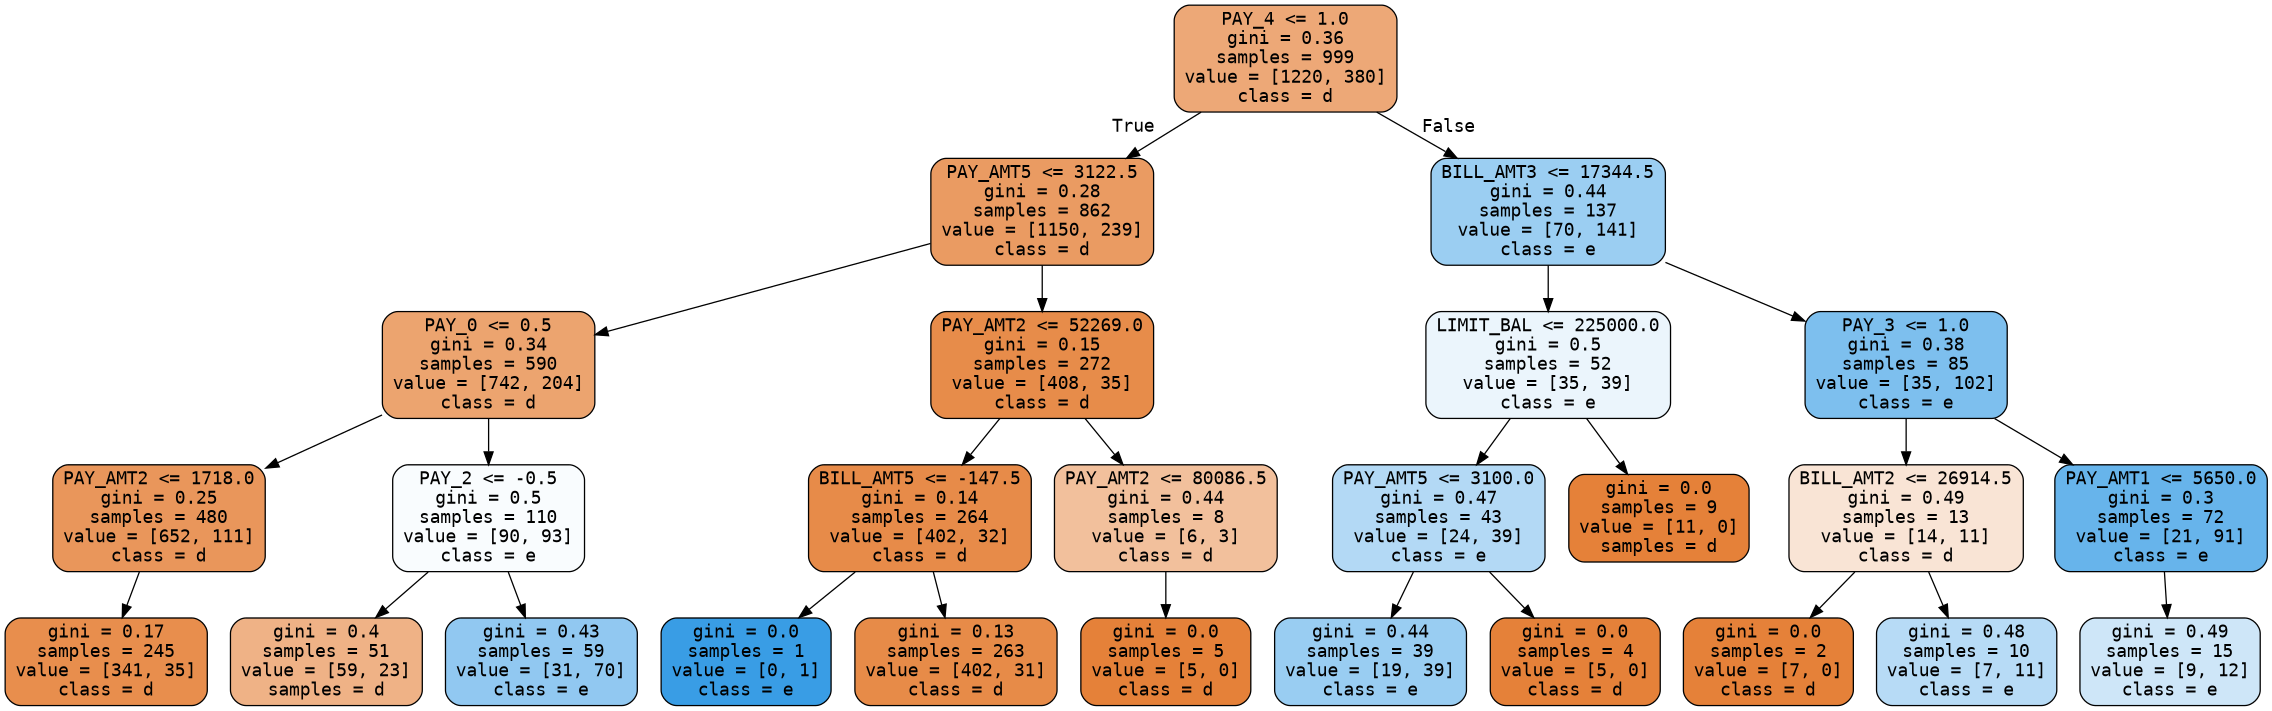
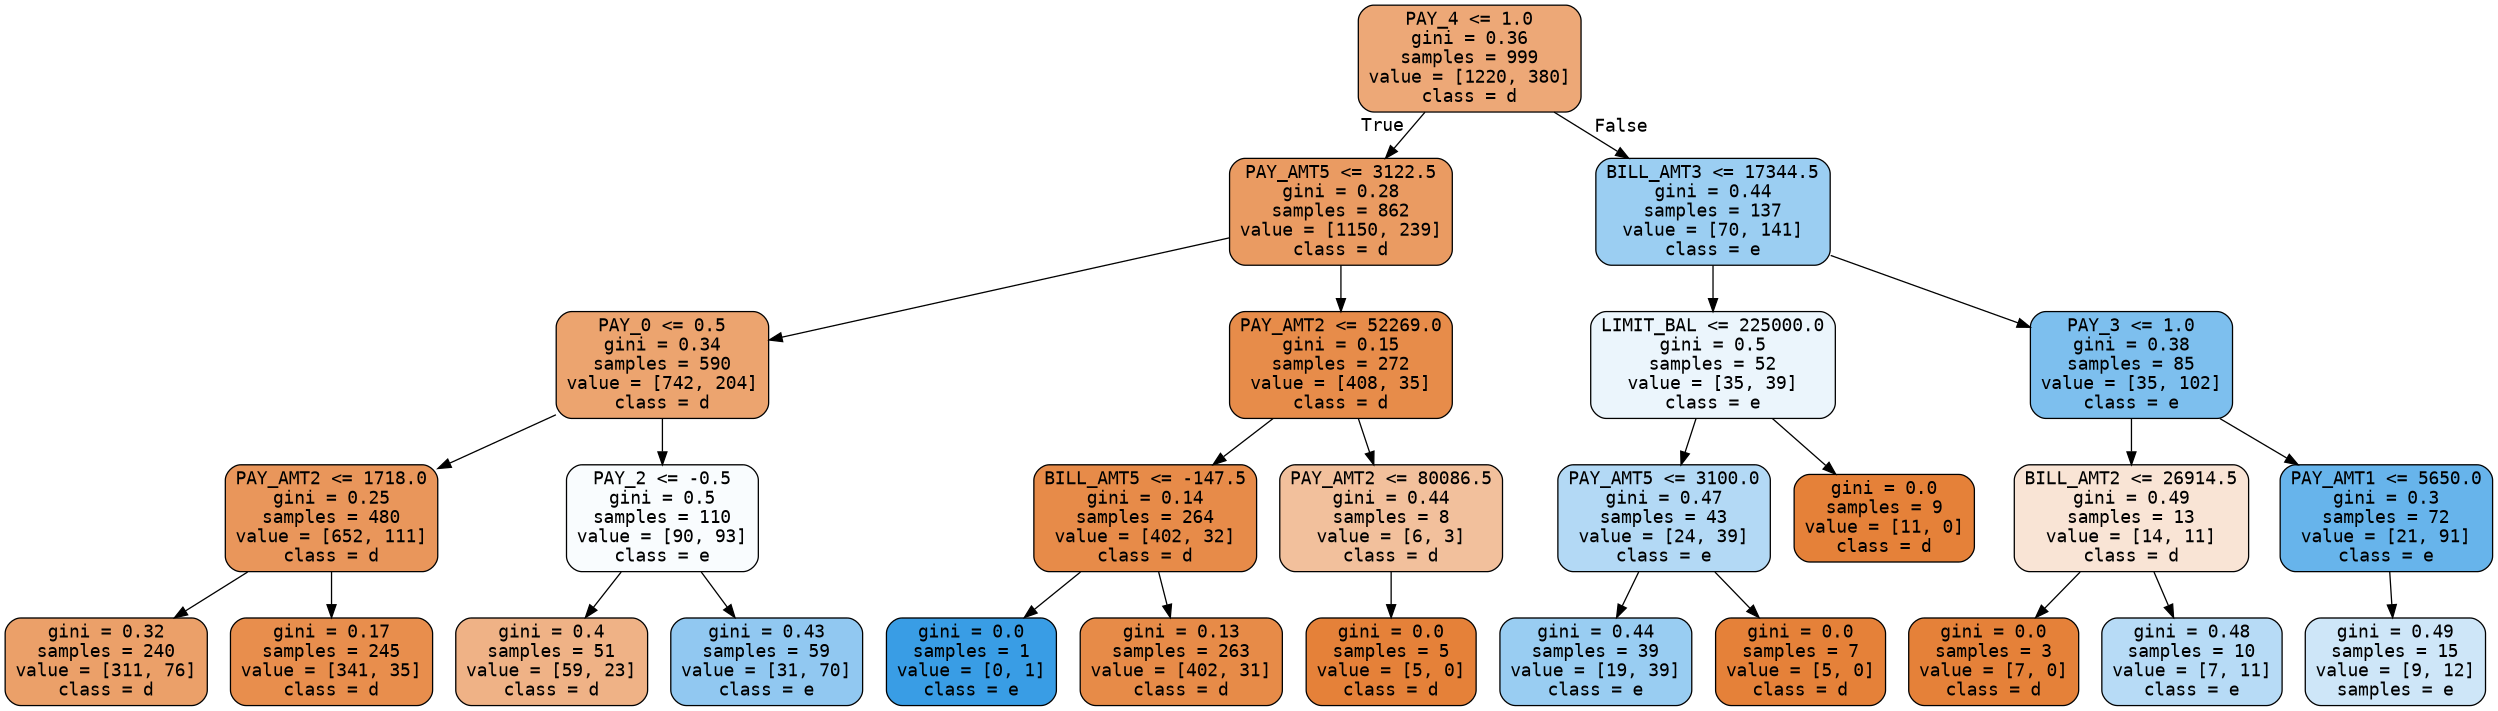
(1659, 518) -> (1884, 518)
none -> (106, 662)
(326, 662) -> (552, 662)
(1575, 662) -> (1801, 662)
(1768, 662) -> (1994, 662)
(2170, 662) -> (2395, 662)
